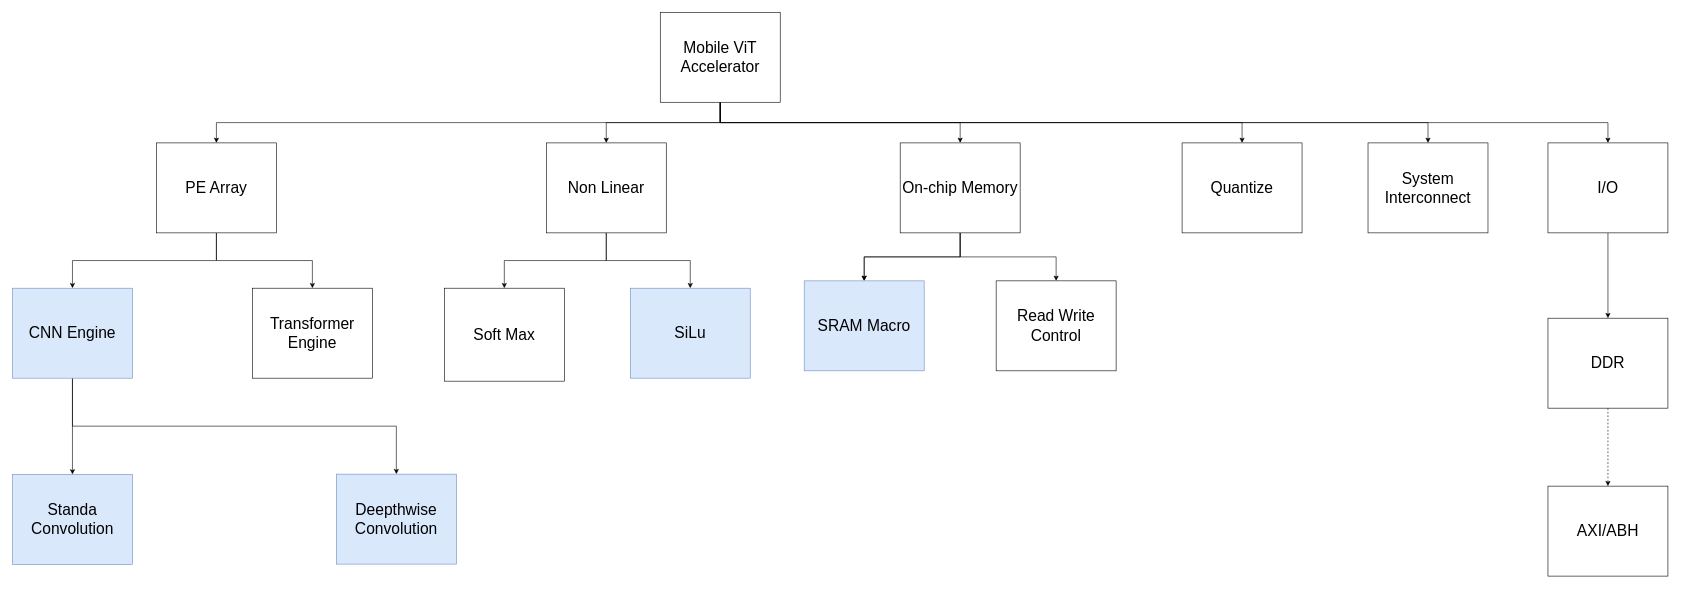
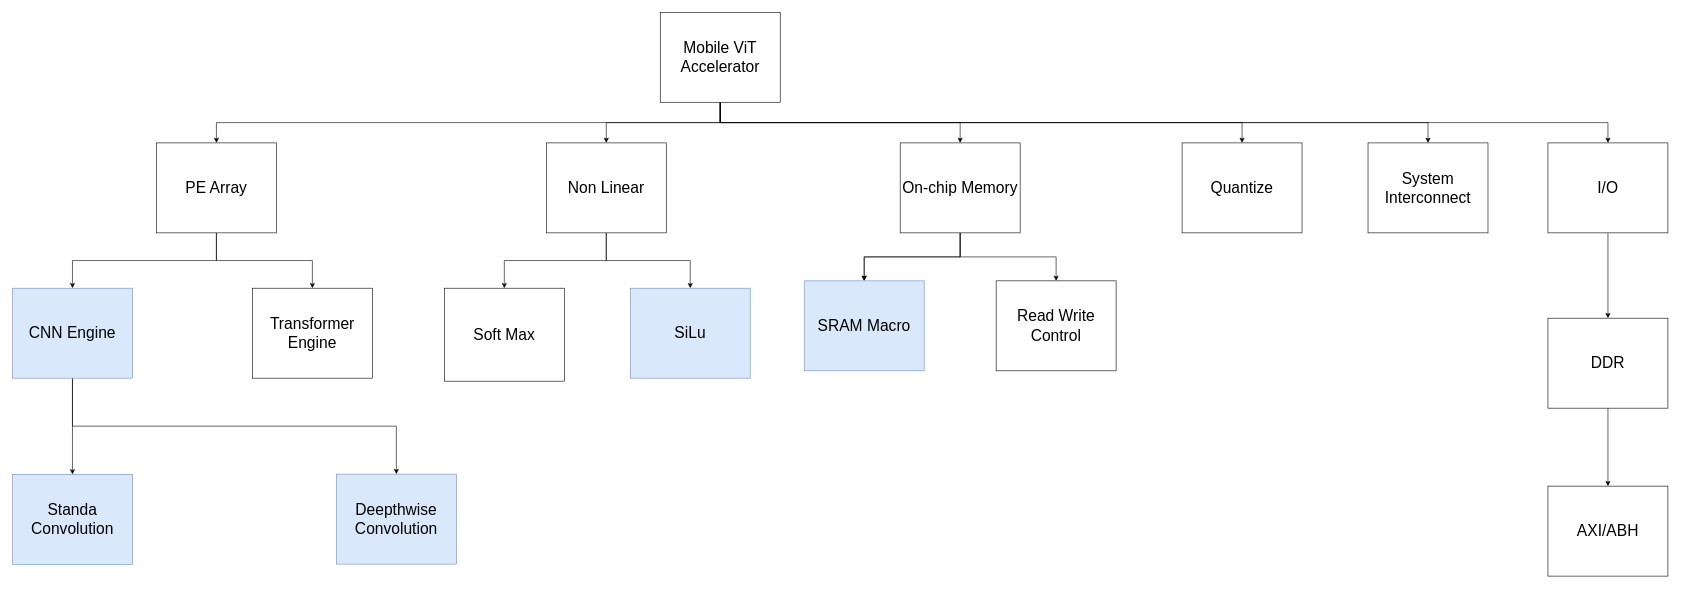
(1608, 444) -> (1608, 444)
